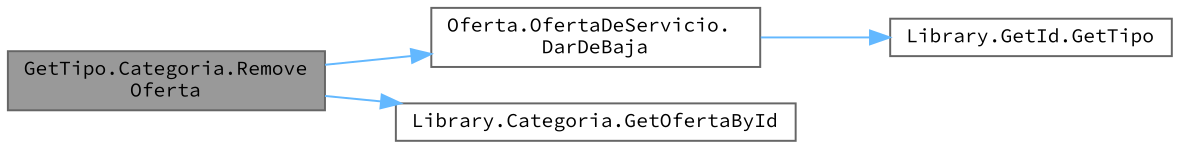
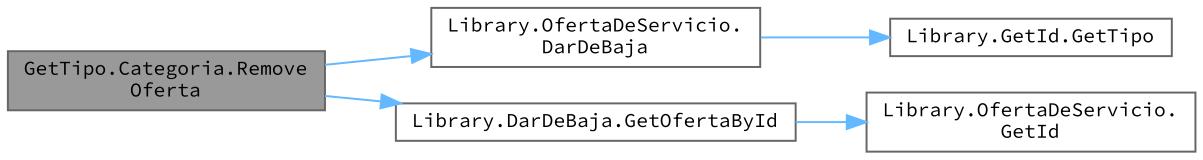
(596, 37) -> (596, 37)
(596, 122) -> (596, 122)
none -> (1031, 122)
